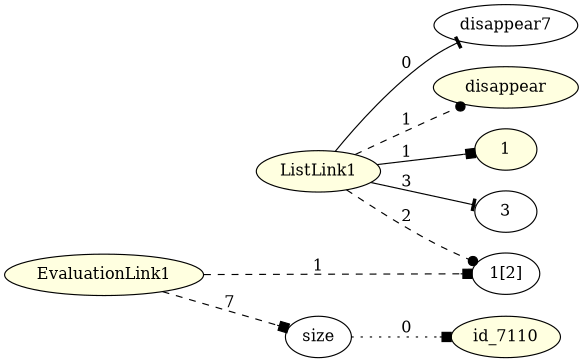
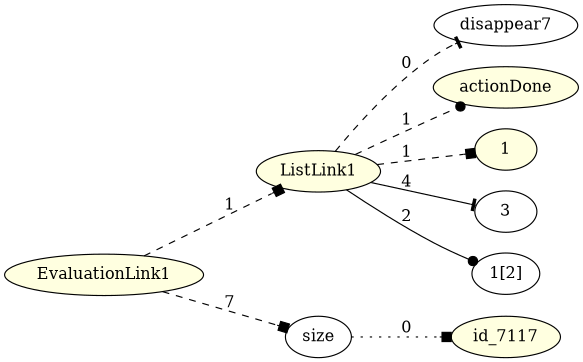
(506, 87) -> (506, 87)
(390, 92) -> (390, 92)
(420, 159) -> (420, 159)
(407, 182) -> (407, 182)
(406, 227) -> (406, 227)
(332, 274) -> (208, 225)
(506, 337) -> (506, 337)
